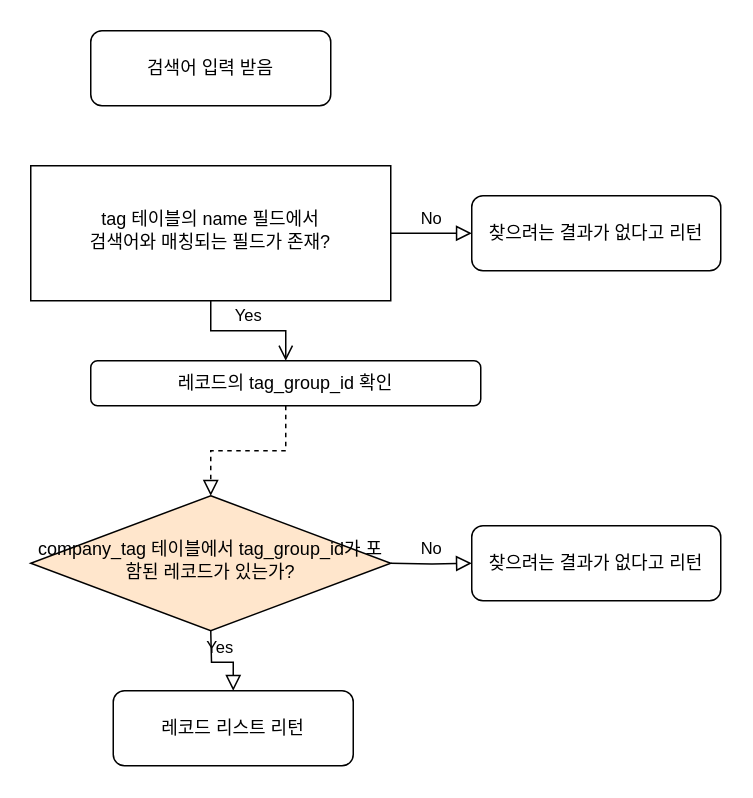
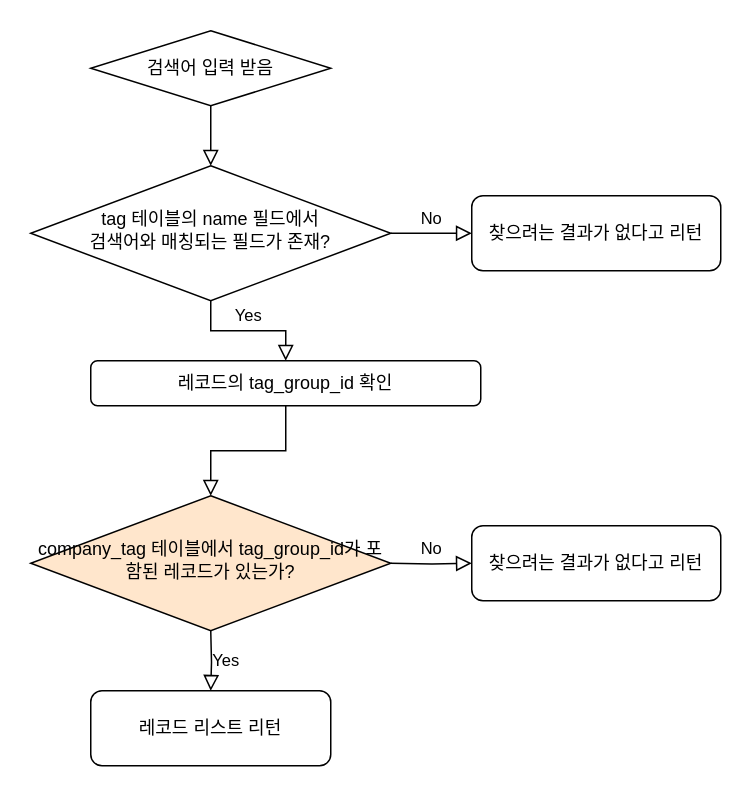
(211, 68) -> (211, 68)
none -> (211, 128)
(211, 233) -> (211, 233)
(286, 350) -> (286, 345)
(257, 451) -> (257, 451)
(233, 728) -> (211, 728)
